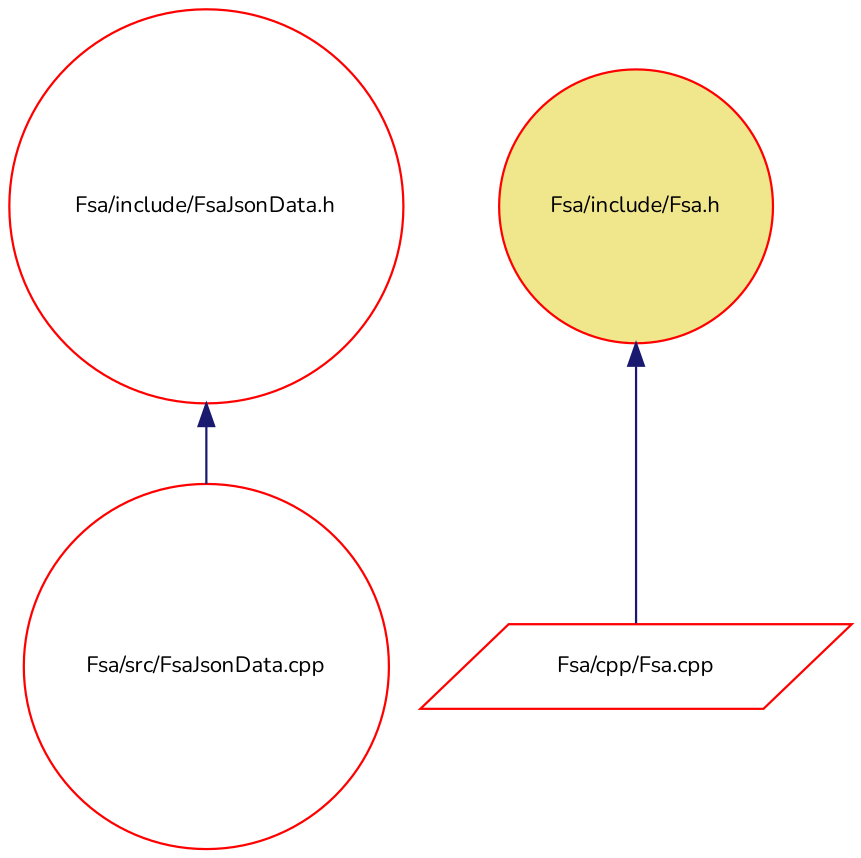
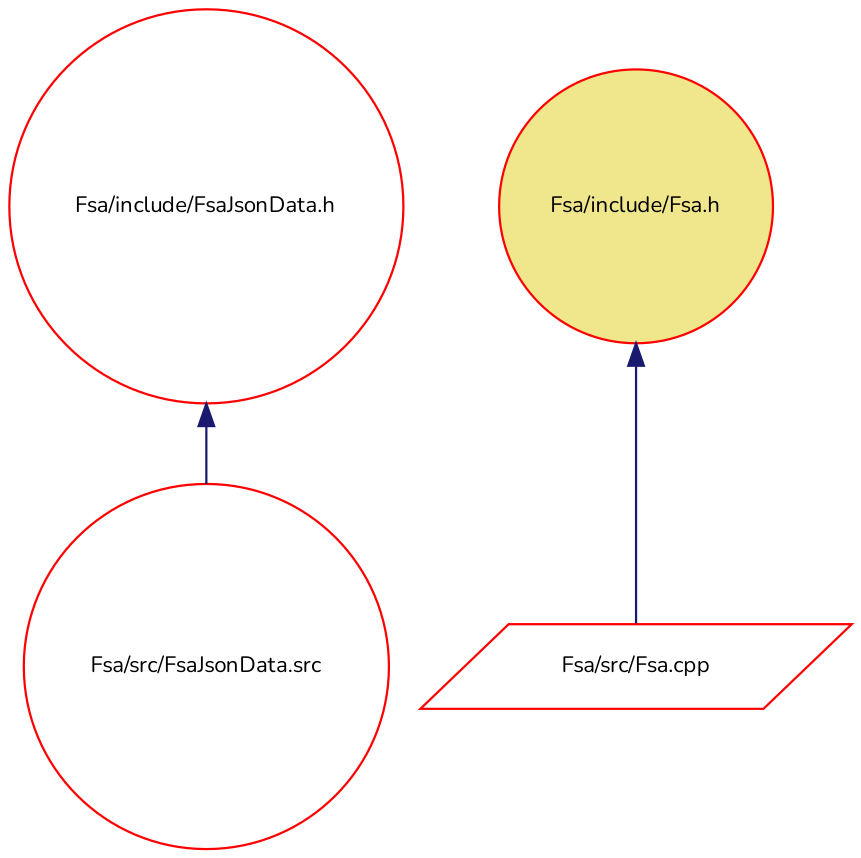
(206, 667) -> (206, 667)
(636, 667) -> (636, 667)
